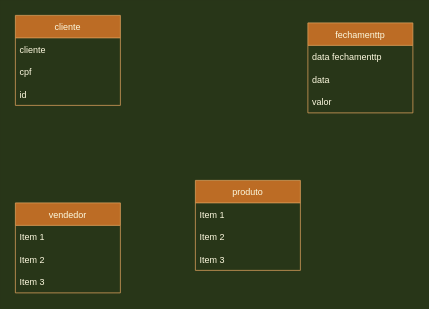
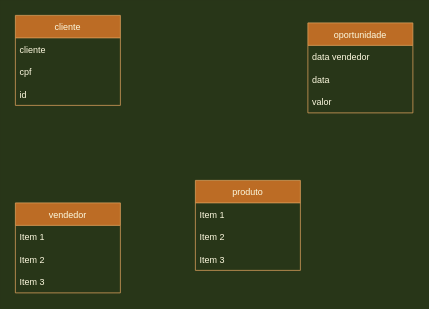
(360, 35) -> (360, 35)
(351, 57) -> (344, 57)
